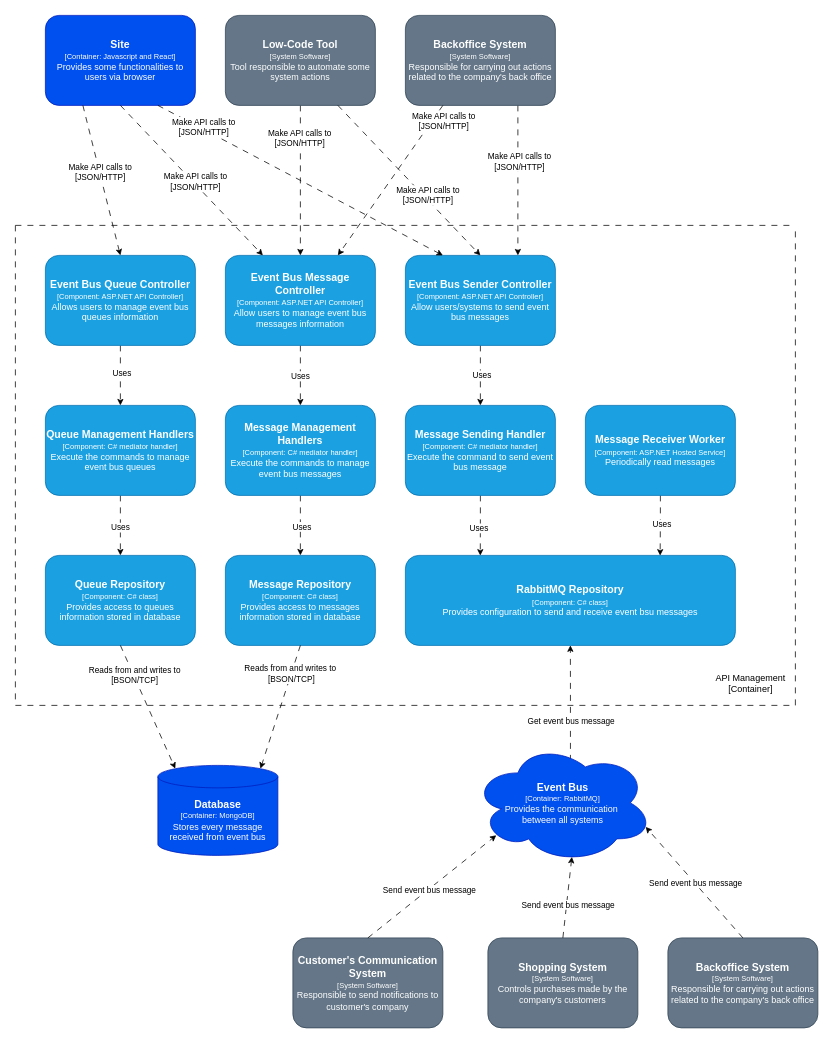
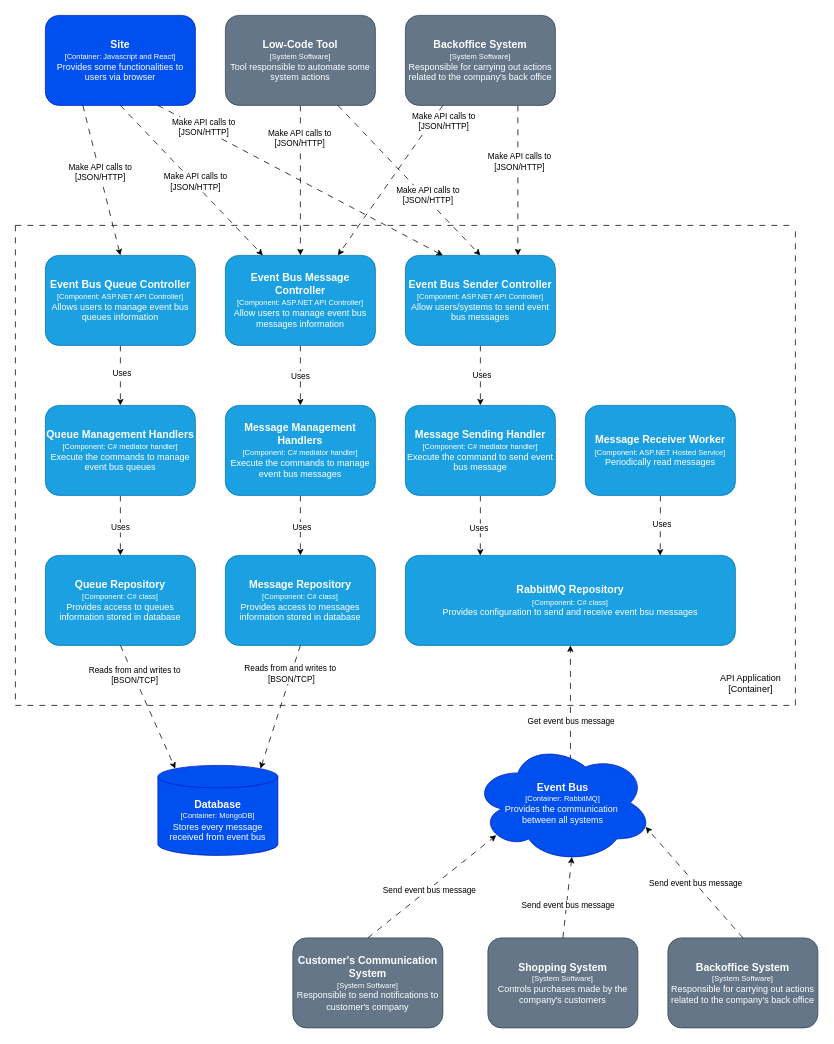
(751, 684) -> (751, 684)
